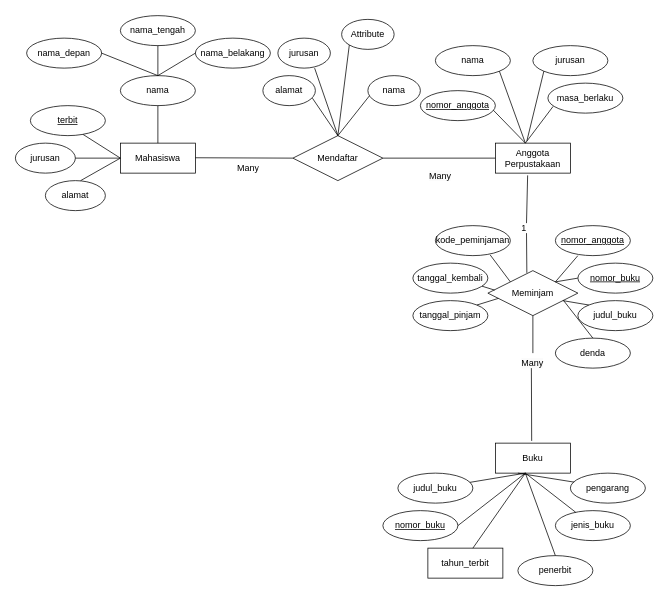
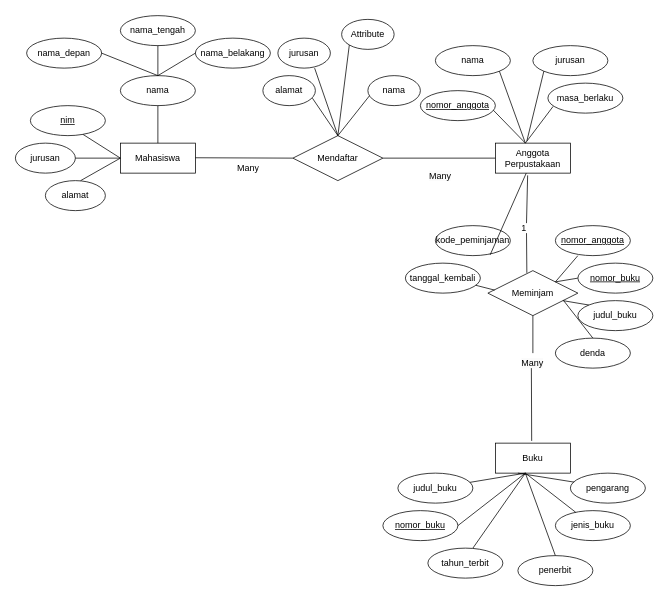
(68, 120) -> (68, 120)
(500, 268) -> (508, 214)
(450, 278) -> (443, 278)
(488, 301) -> none
(450, 315) -> none
(465, 563) -> (465, 563)
